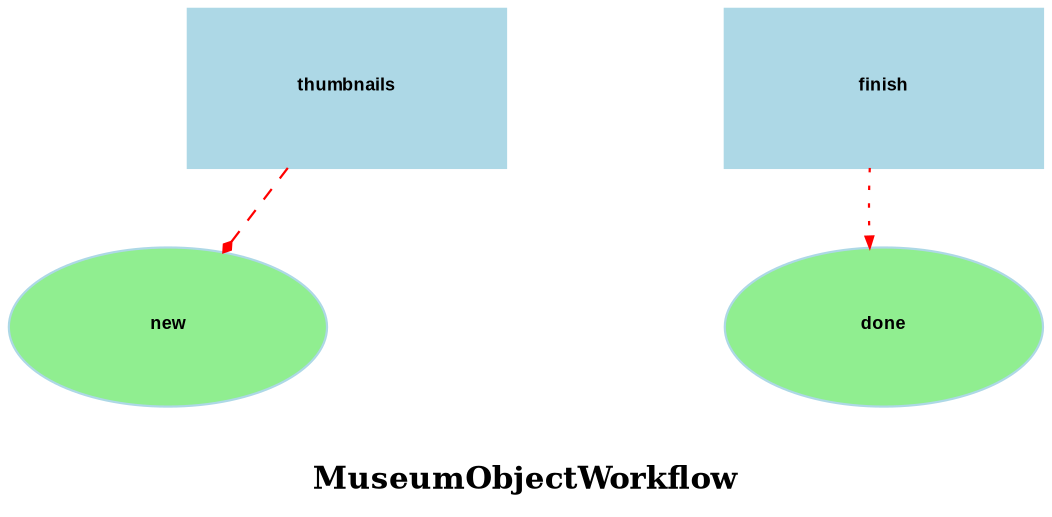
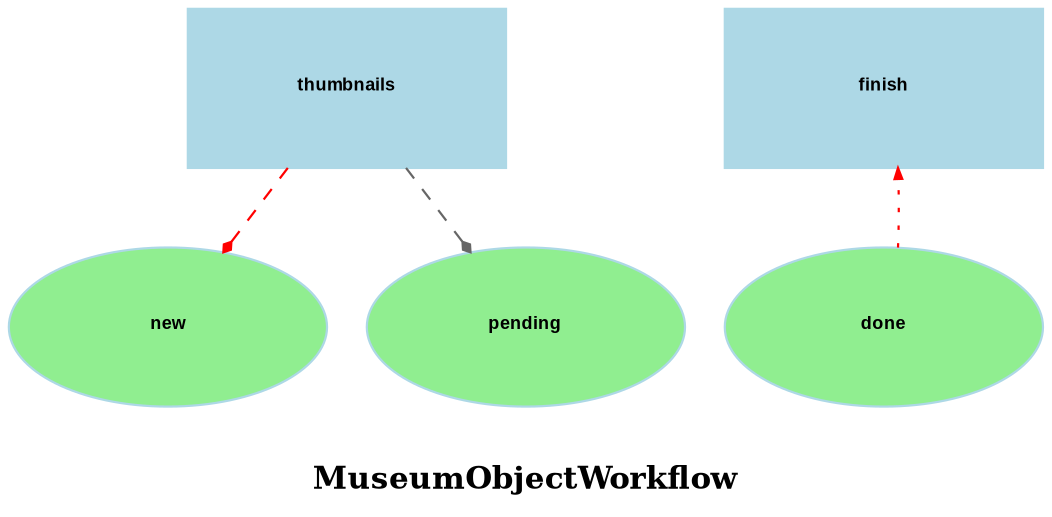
(869, 202) -> (899, 214)
none -> (526, 327)
